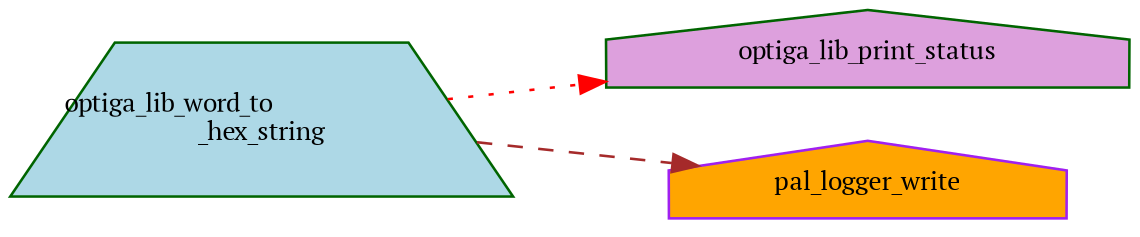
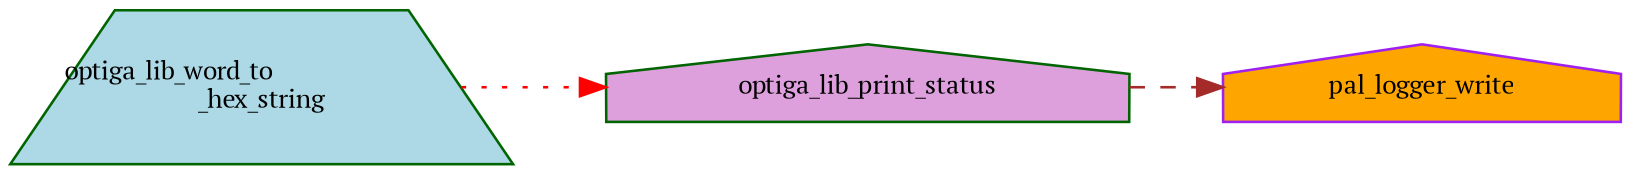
(574, 153) -> (1163, 87)
